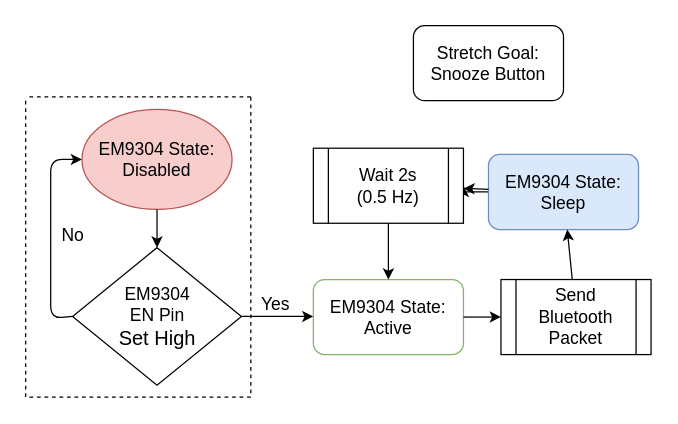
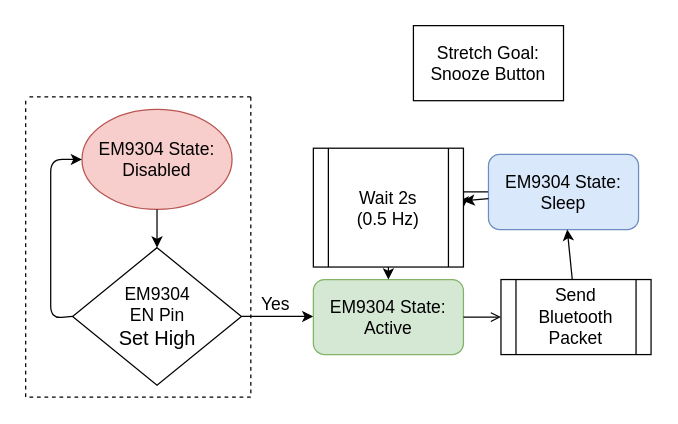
(488, 63) -> (488, 63)
(388, 186) -> (388, 208)
(73, 235) -> none
(388, 317) -> (388, 317)
(491, 317) -> (492, 317)
